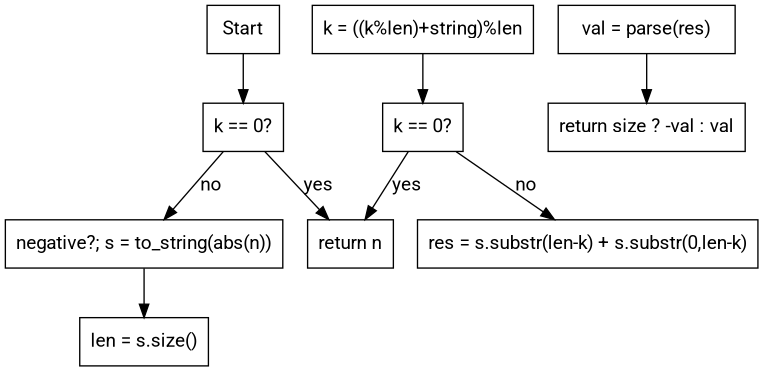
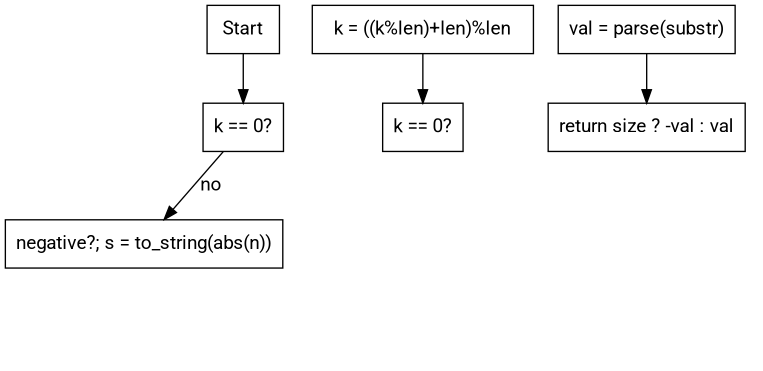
(423, 29) -> (423, 29)
(647, 29) -> (647, 29)
(350, 244) -> none
(588, 244) -> none
(144, 342) -> none
